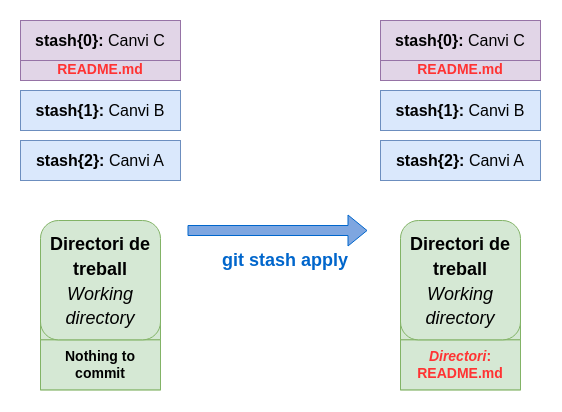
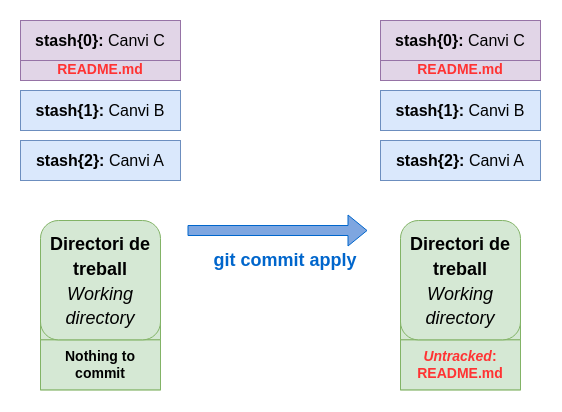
(286, 261) -> (286, 261)
(461, 365) -> (461, 365)
